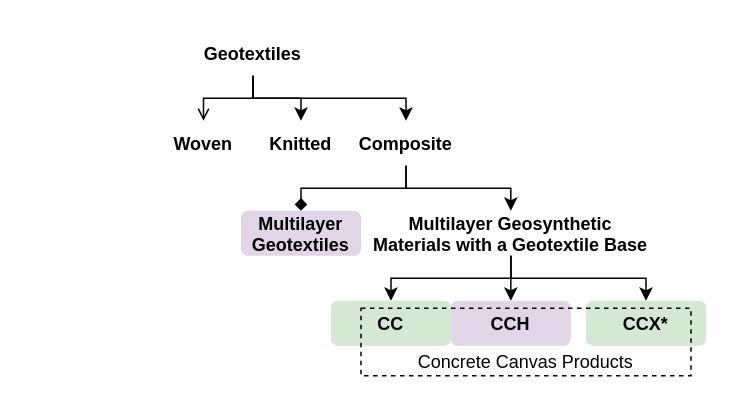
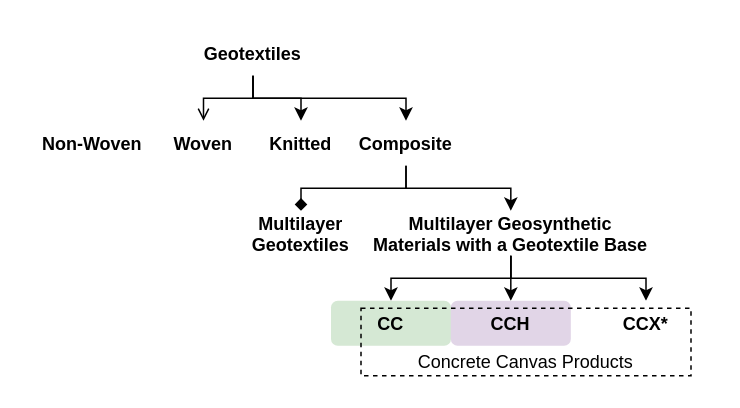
none -> (92, 143)
(301, 233) -> (301, 233)
(646, 323) -> (646, 323)
